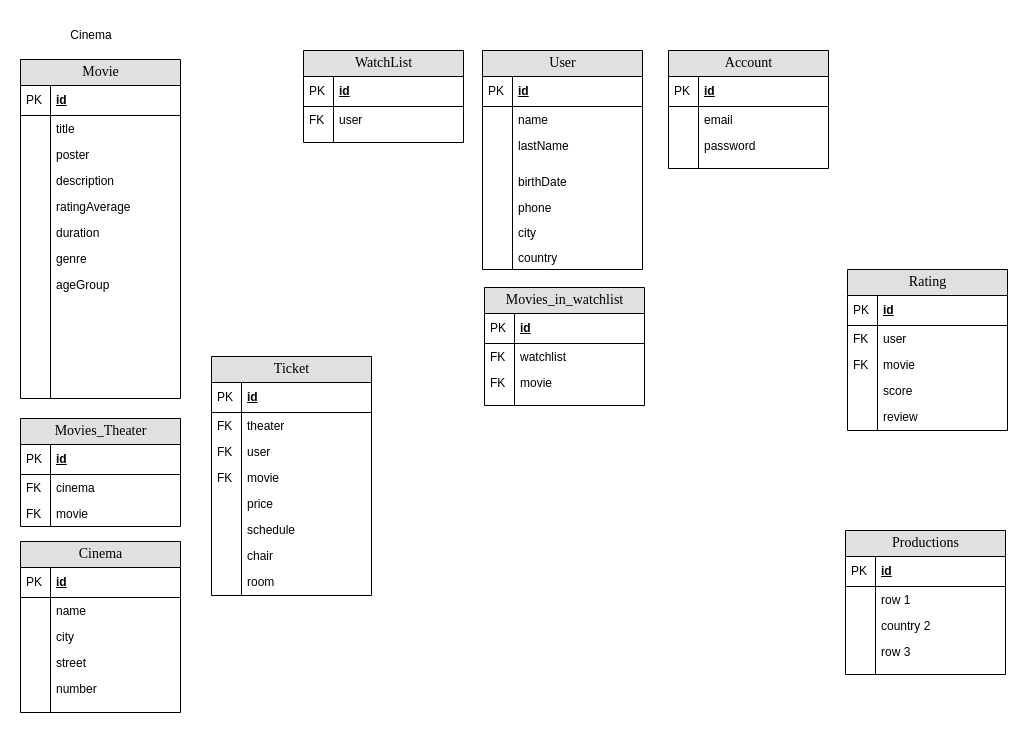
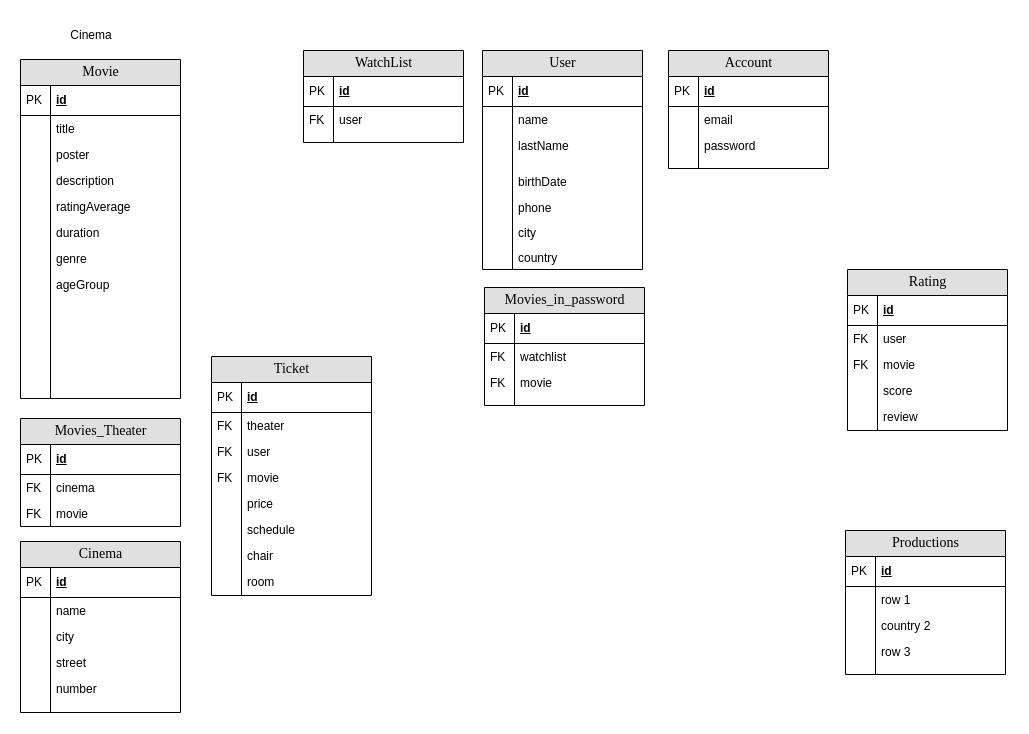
(565, 301) -> (565, 301)
